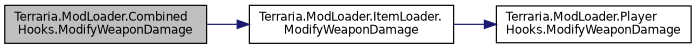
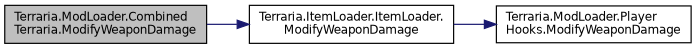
(106, 24) -> (106, 24)
(352, 24) -> (352, 24)
